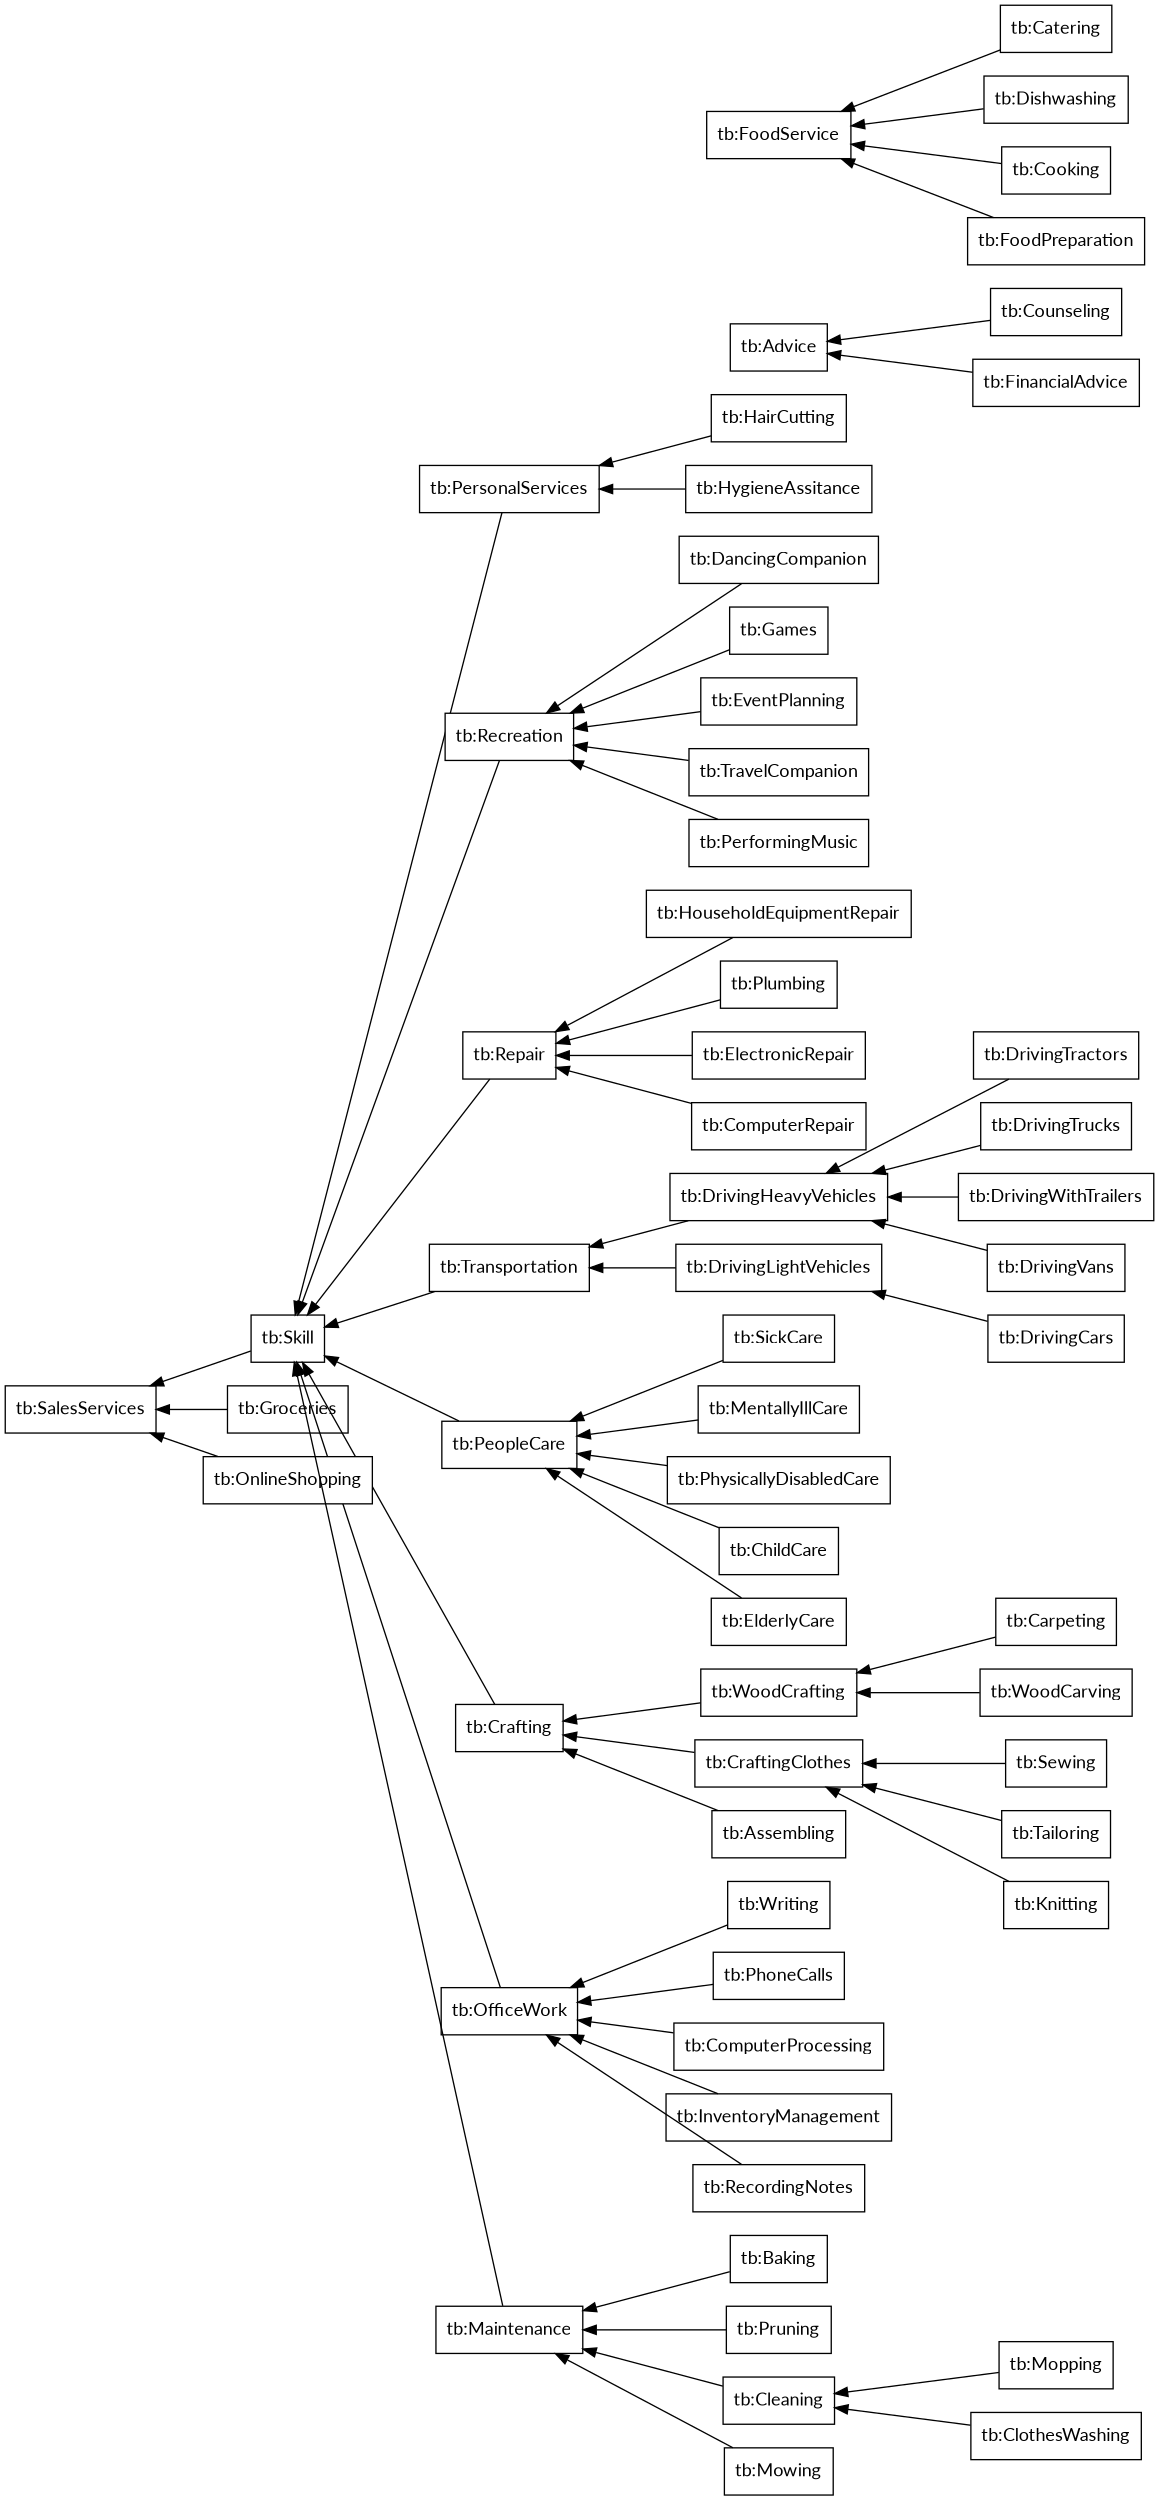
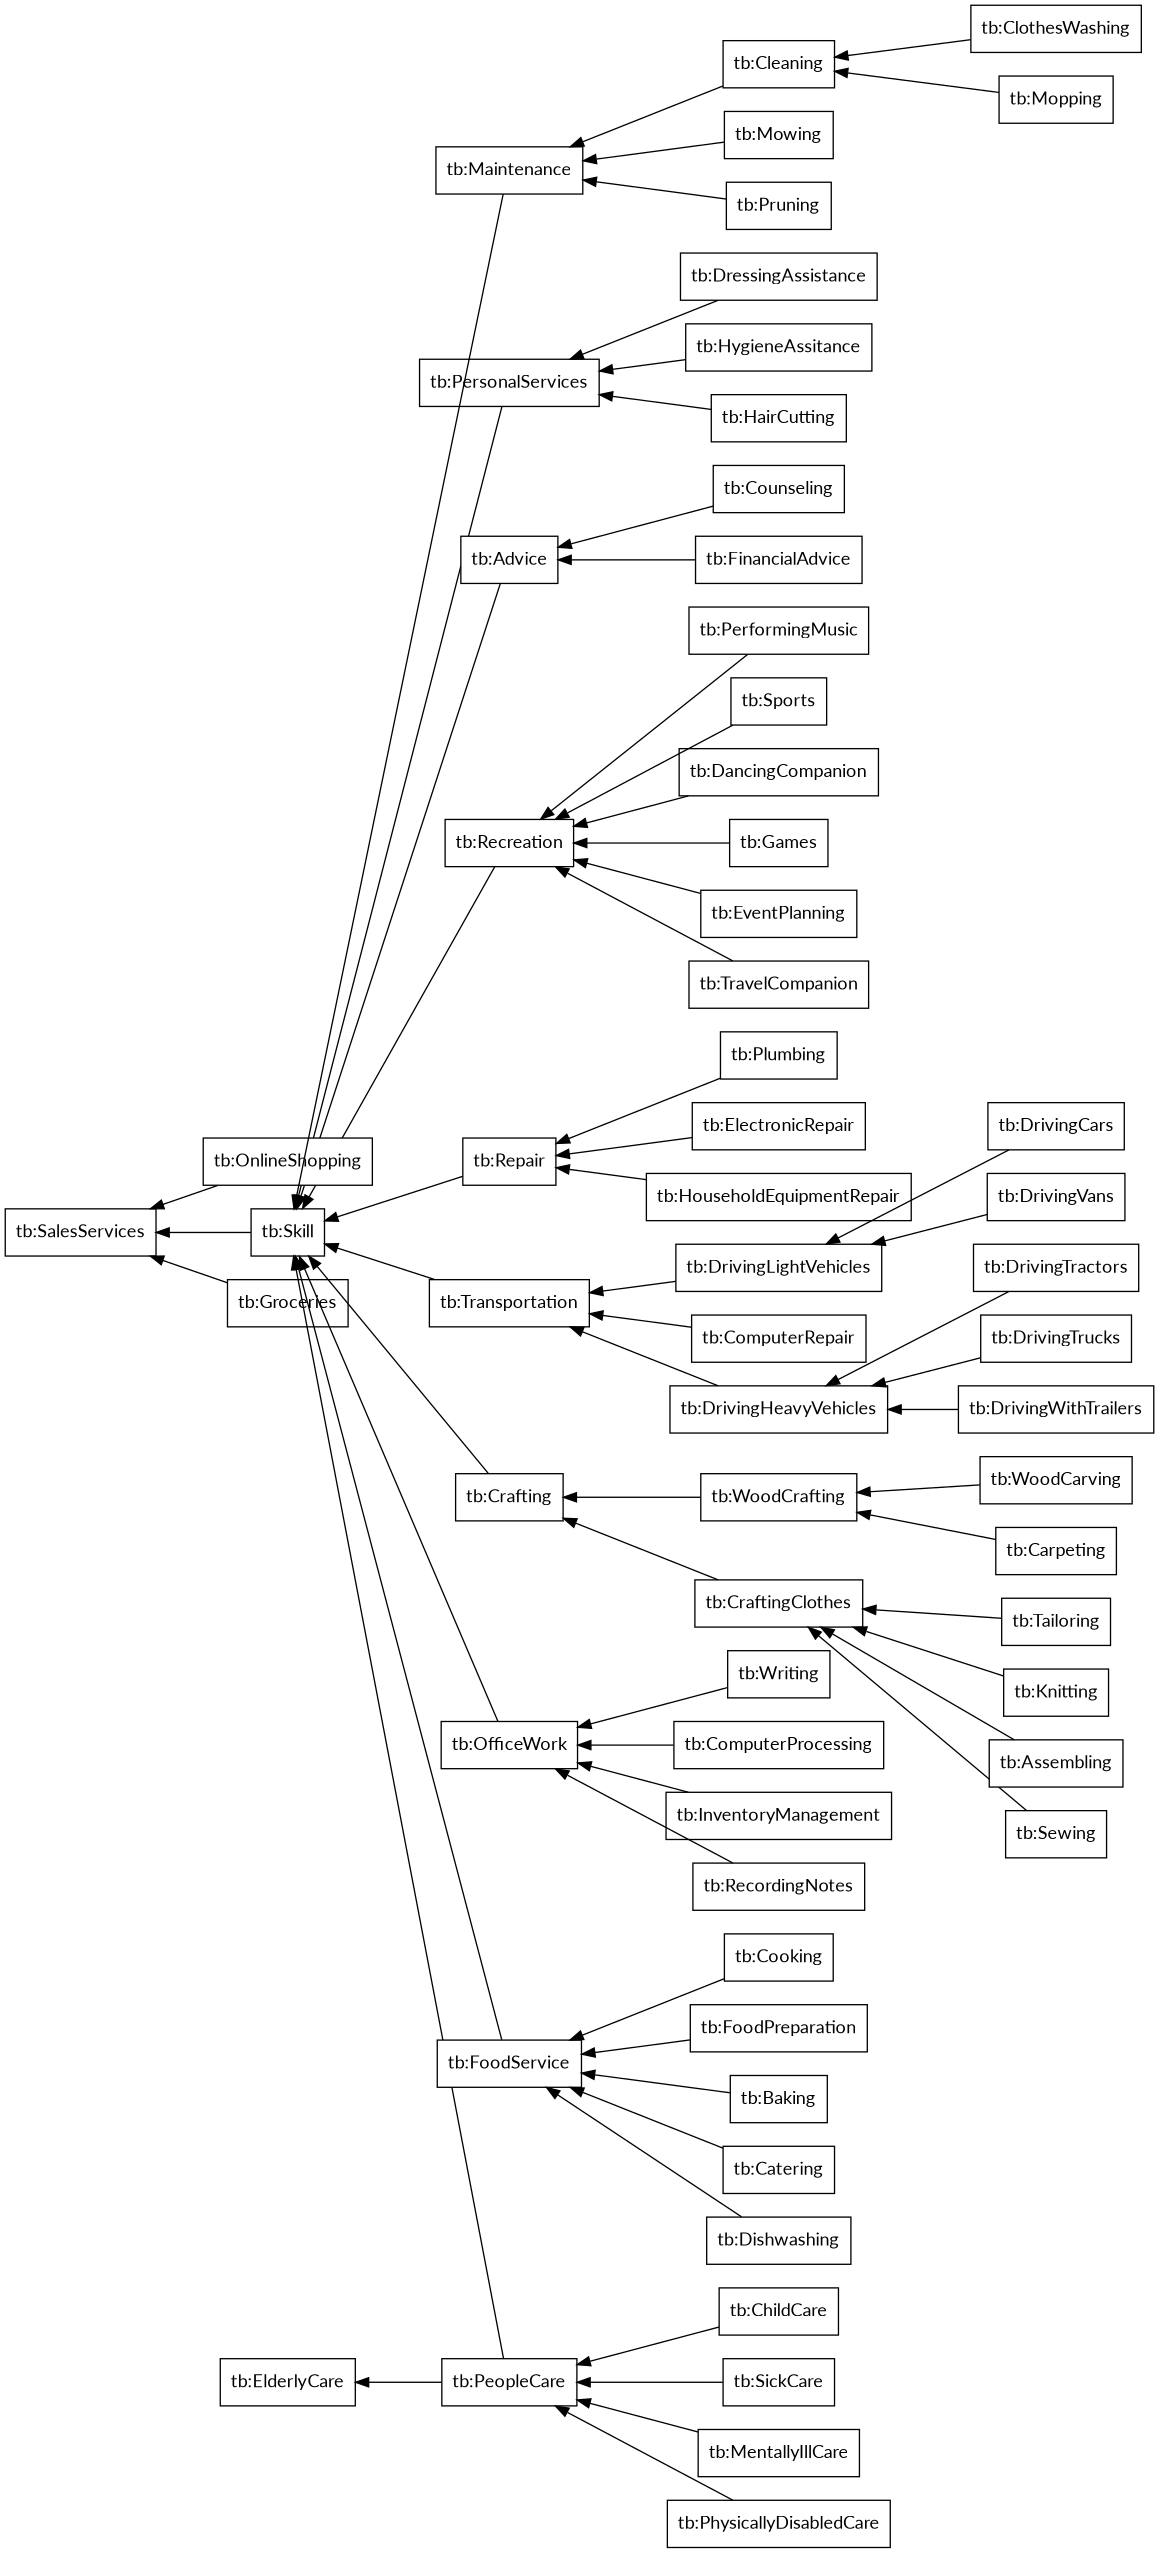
none -> (779, 277)
none -> (779, 701)
none -> (401, 890)
(630, 1087) -> (647, 1321)
(936, 1237) -> (936, 1228)
(650, 1537) -> (405, 2382)
none -> (400, 1654)
(647, 1782) -> (923, 1687)
(779, 1976) -> none
(663, 2289) -> (662, 2084)
